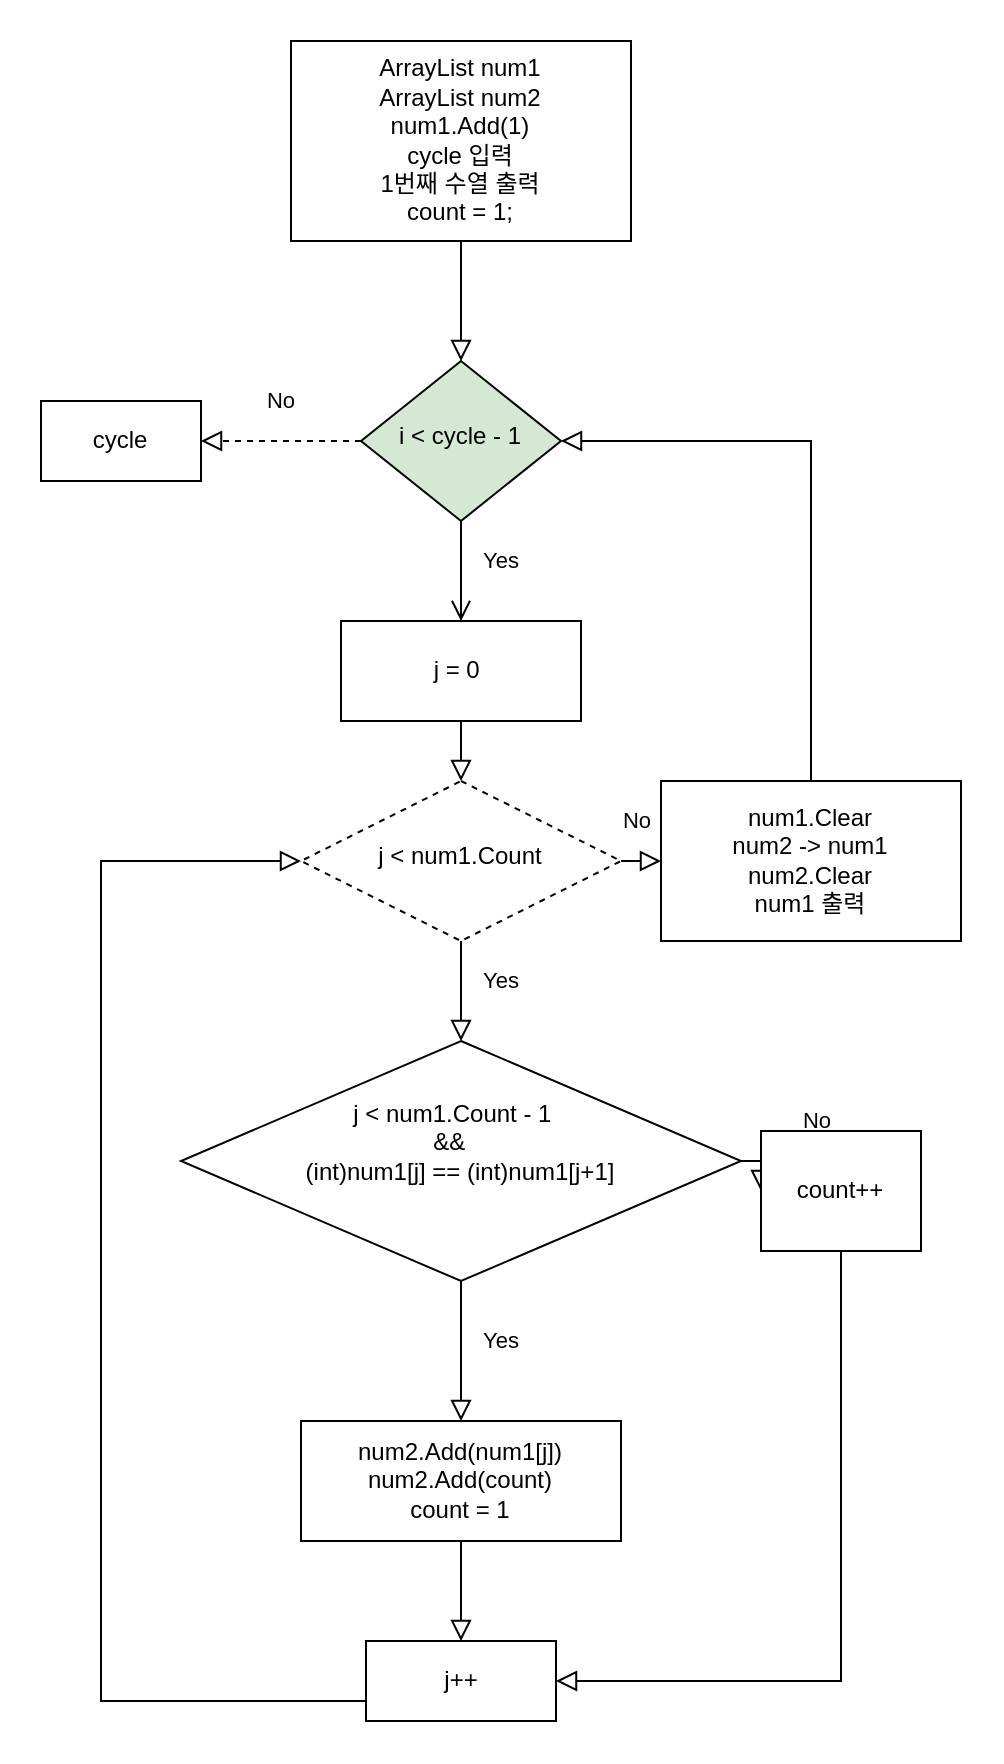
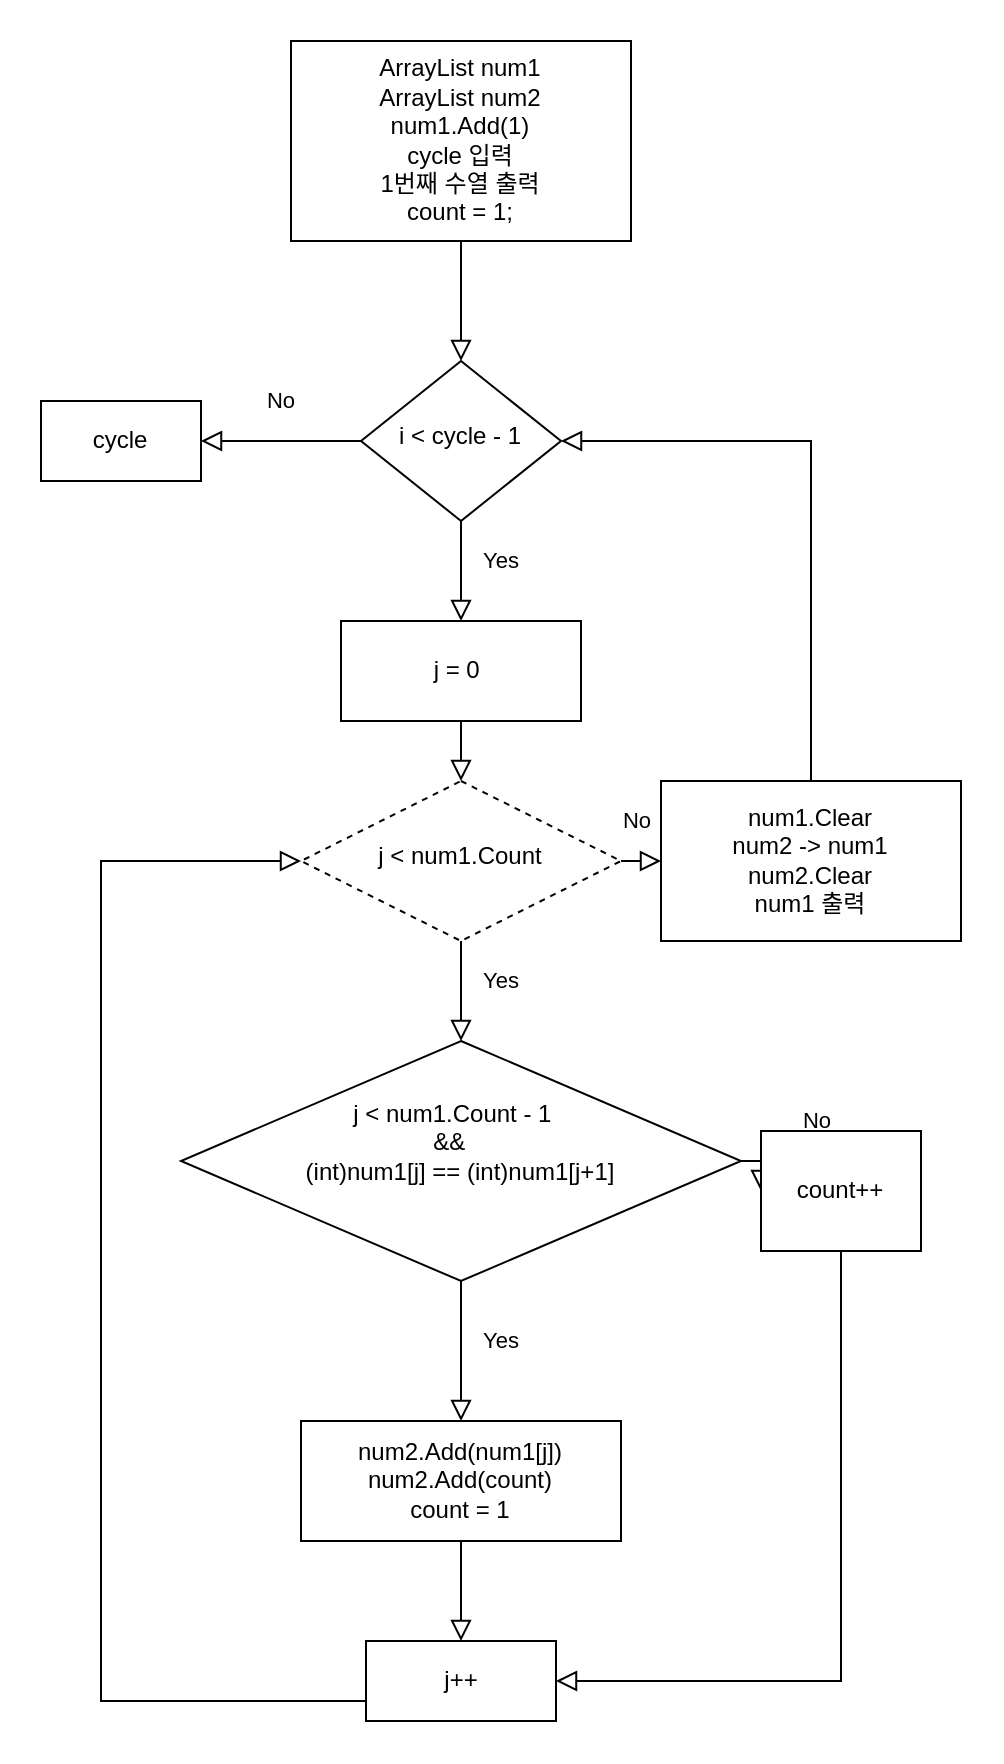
(289, 441) -> (289, 441)
(461, 441) -> (461, 441)
(461, 606) -> (461, 599)
